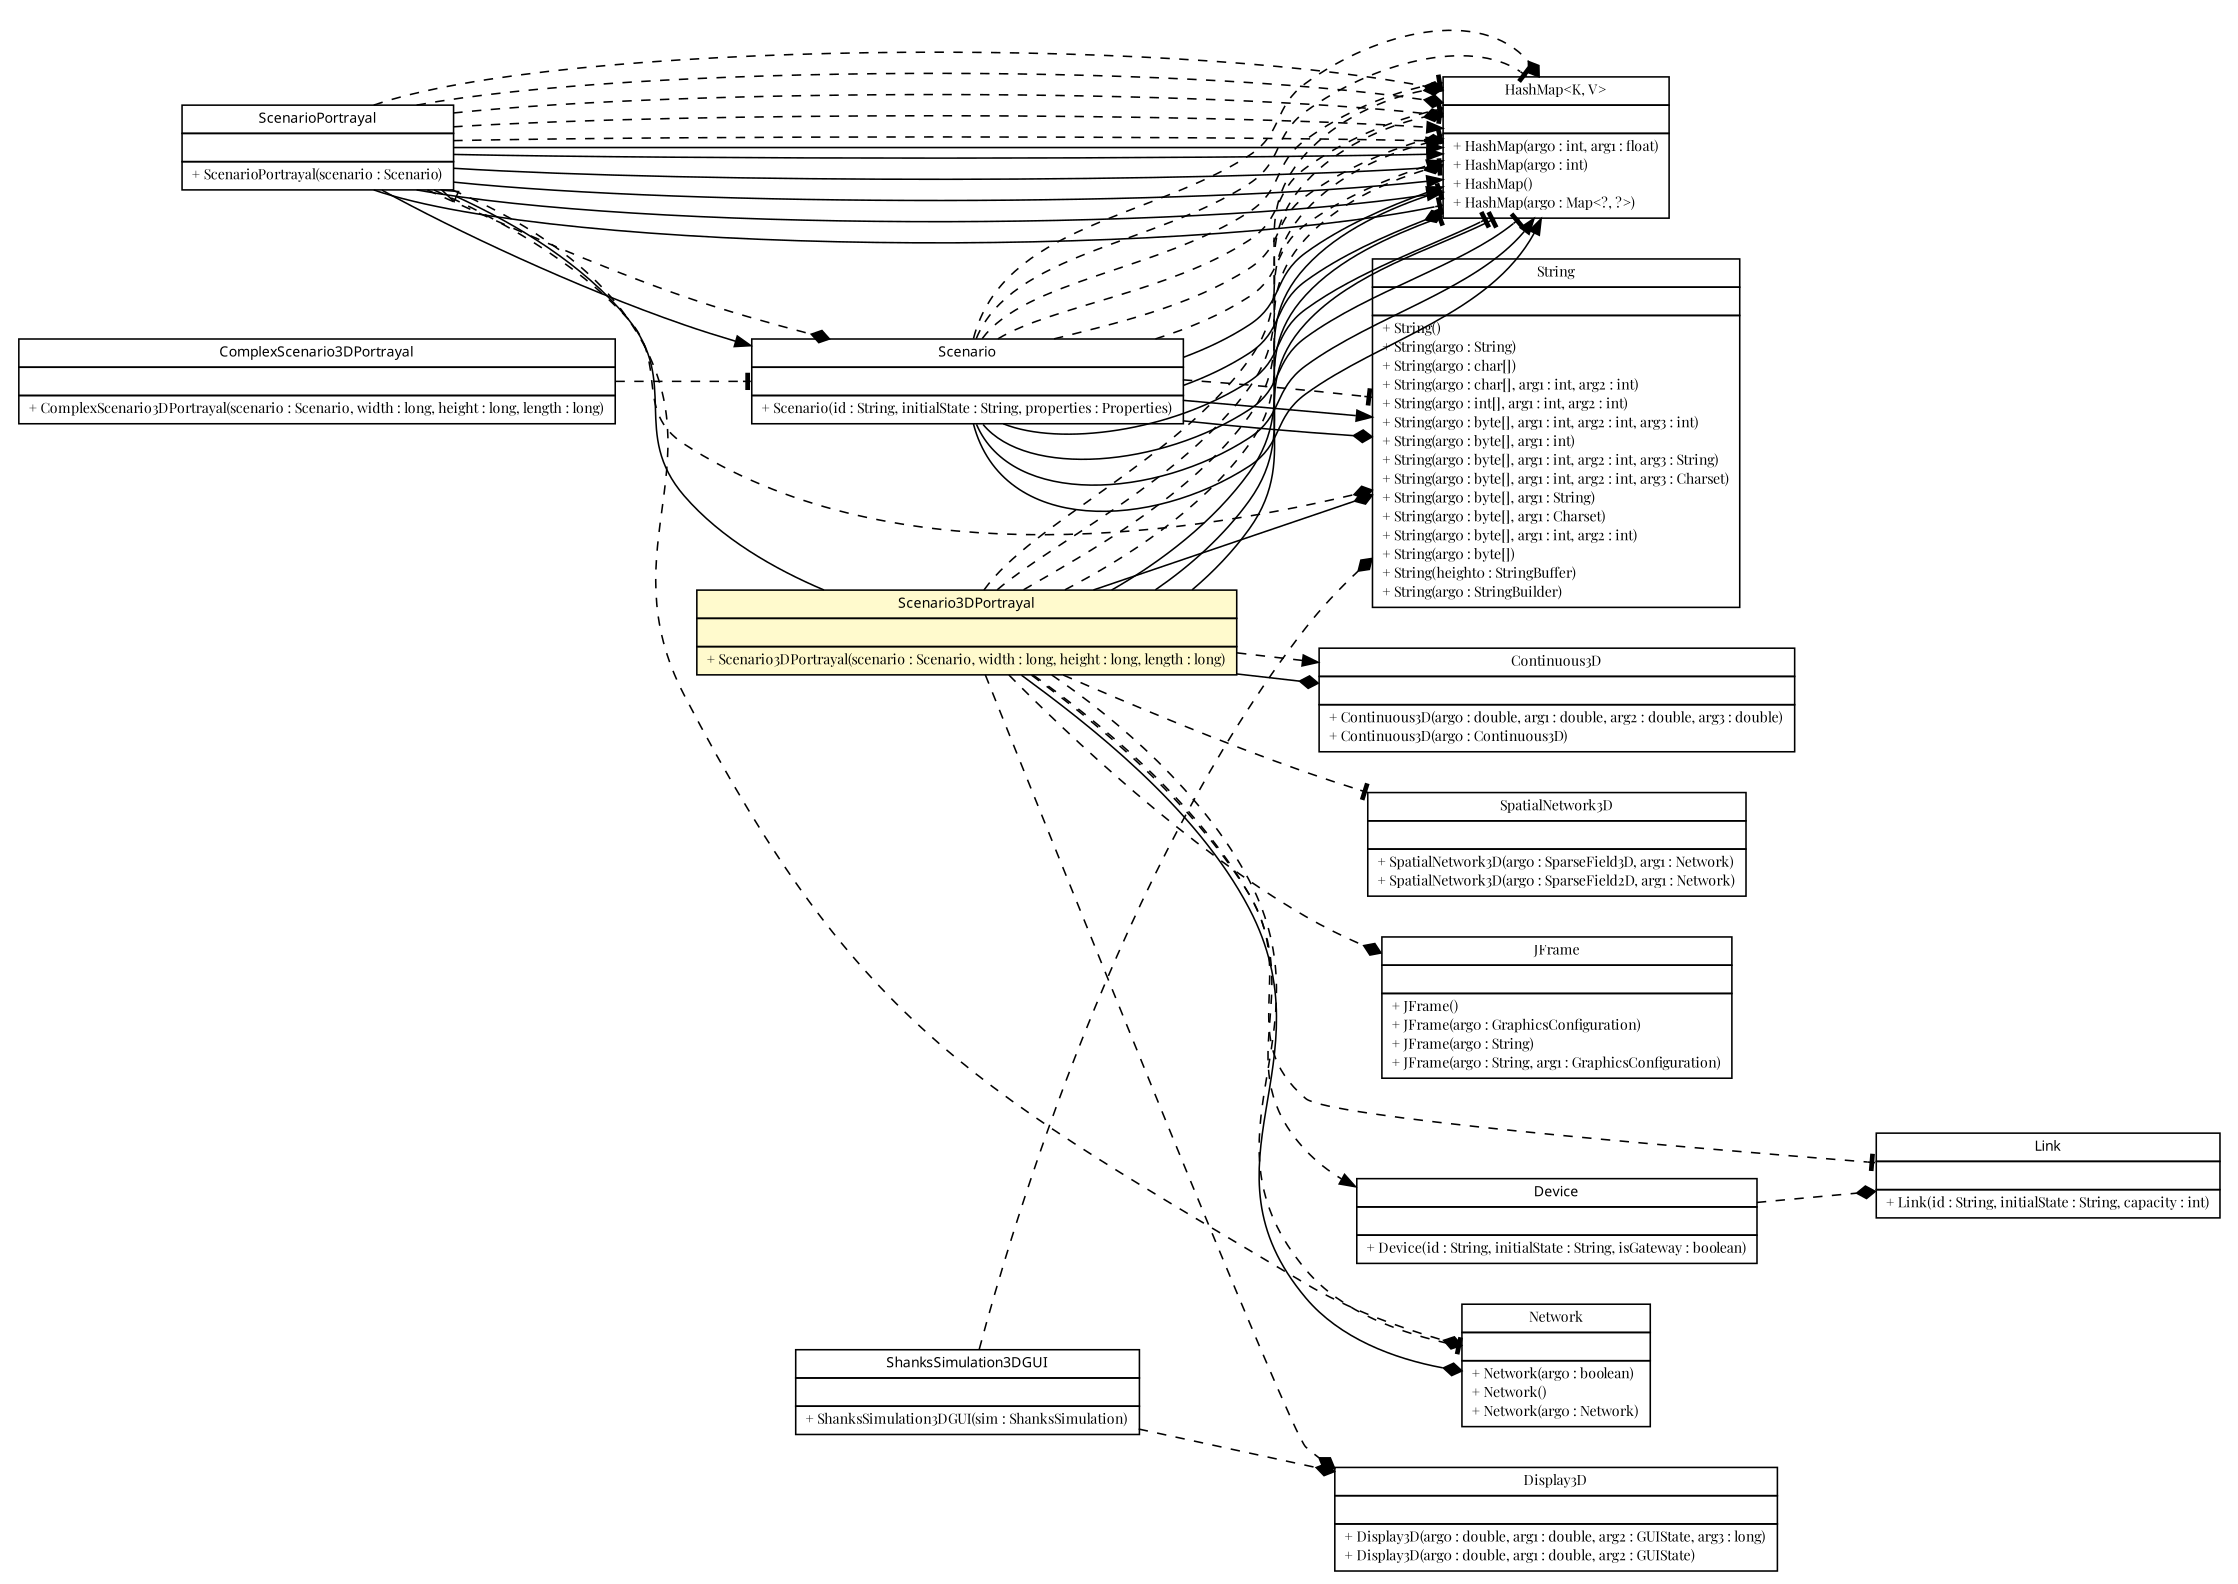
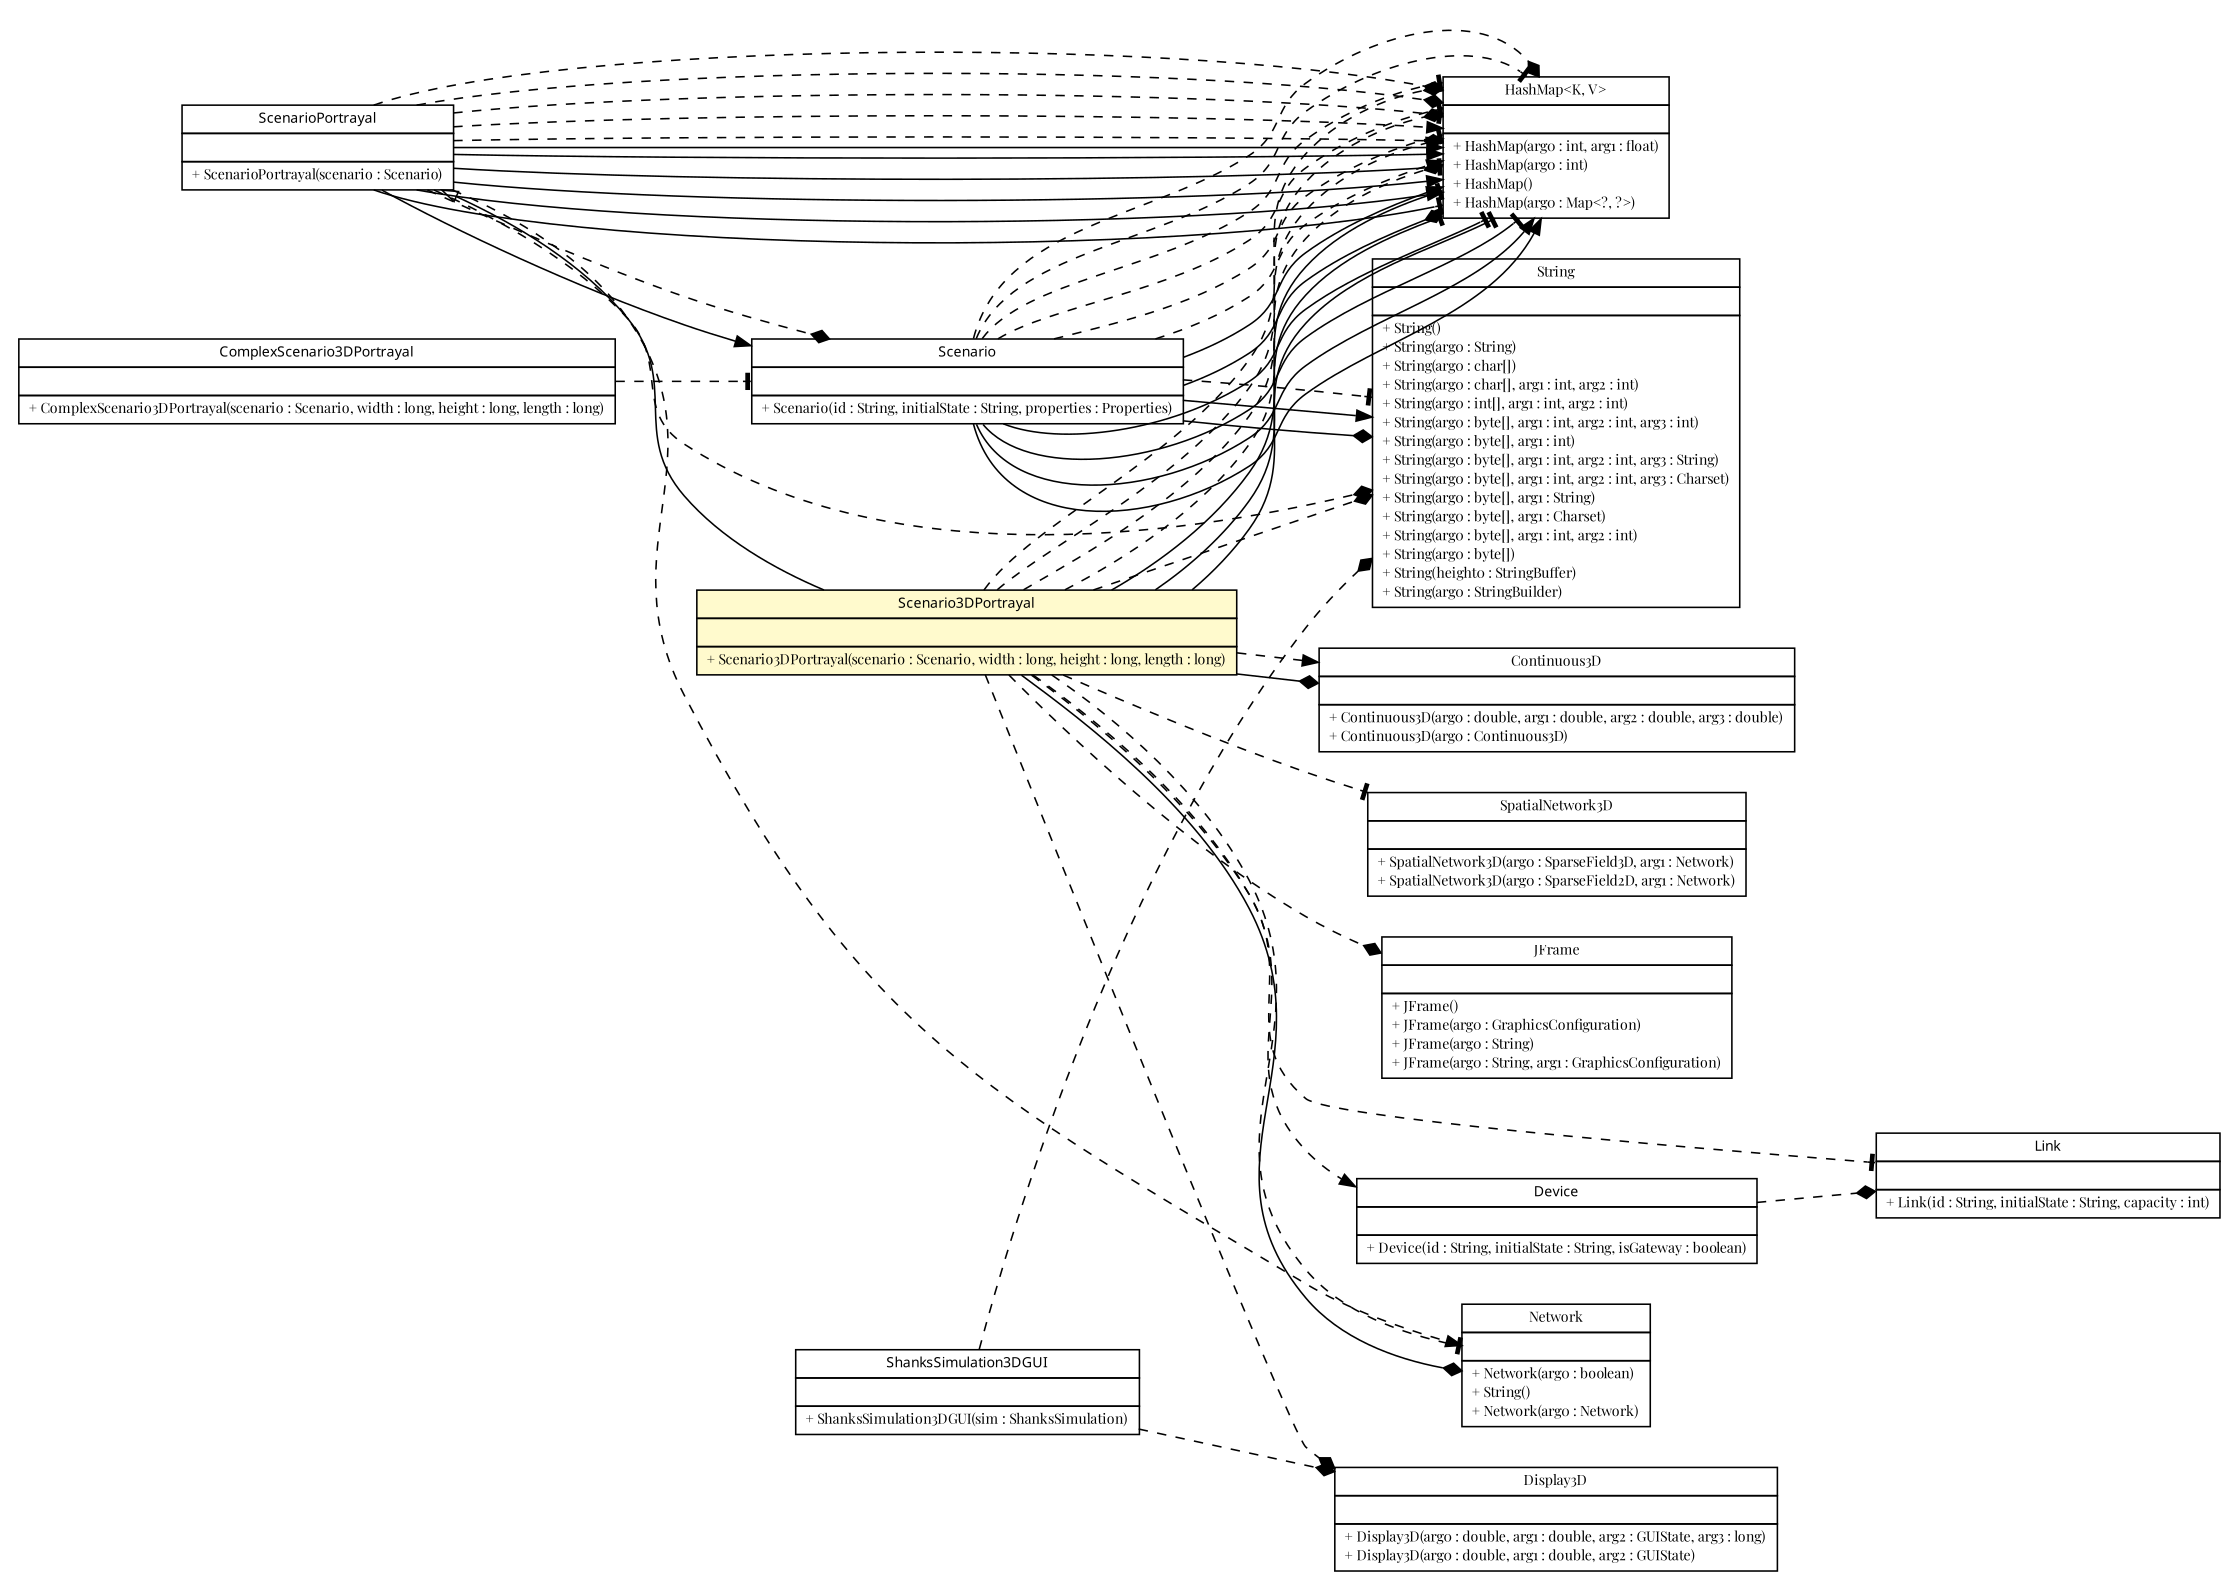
(1224, 546) -> (1224, 546)
(790, 872) -> (790, 872)
(1510, 1393) -> (1502, 1393)
